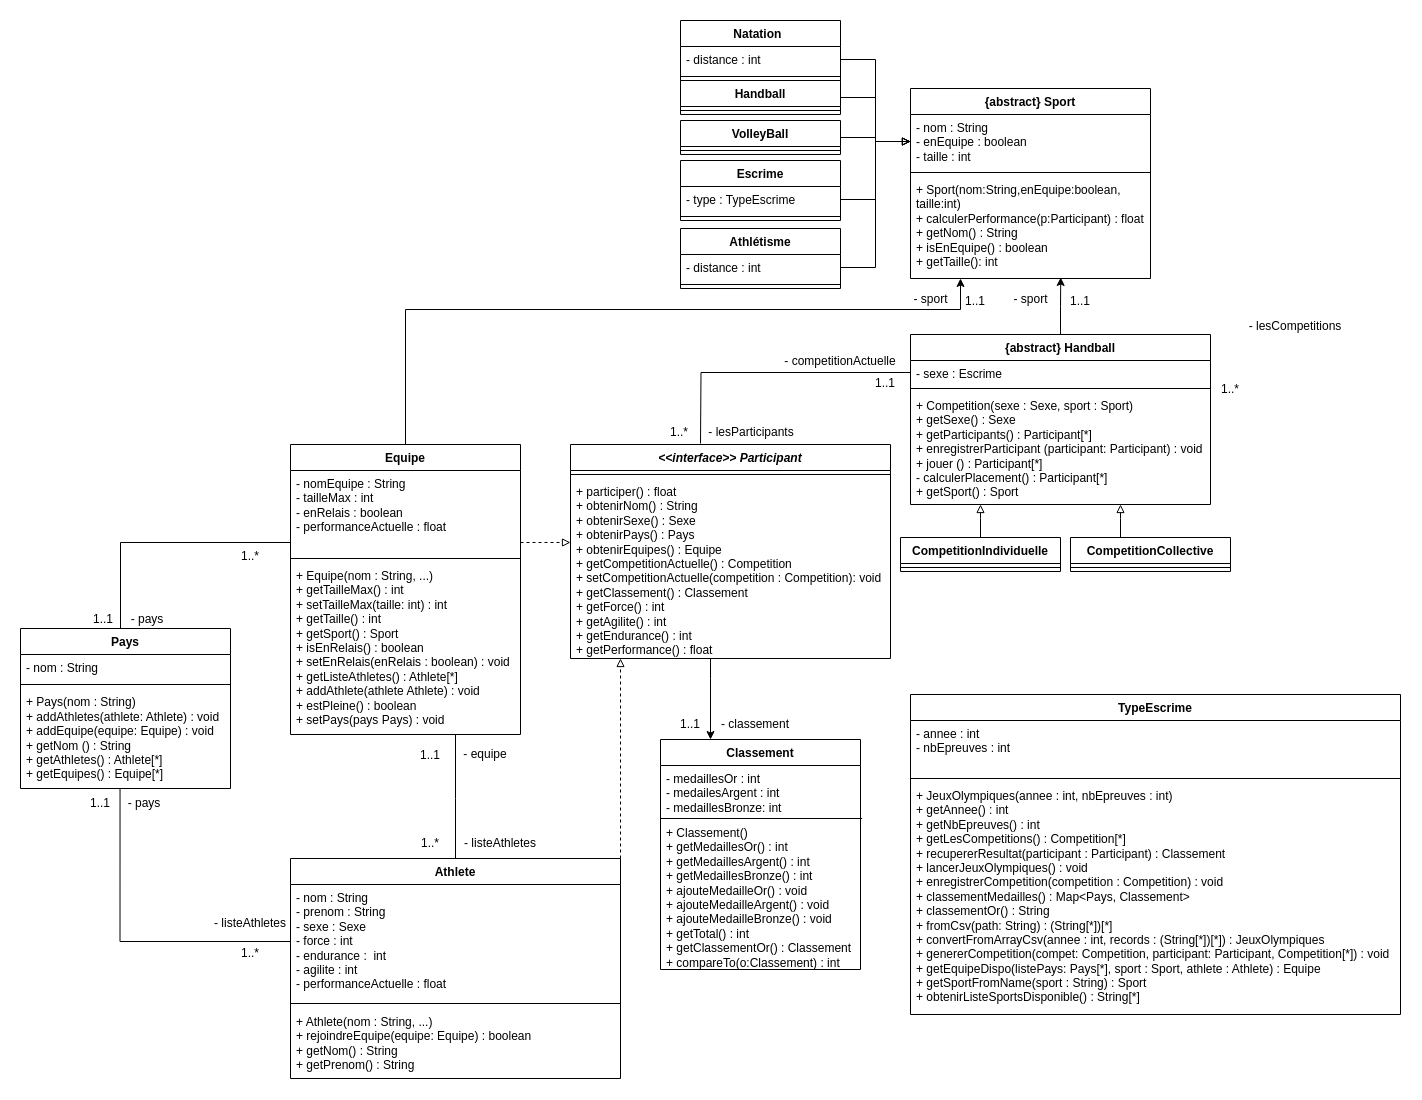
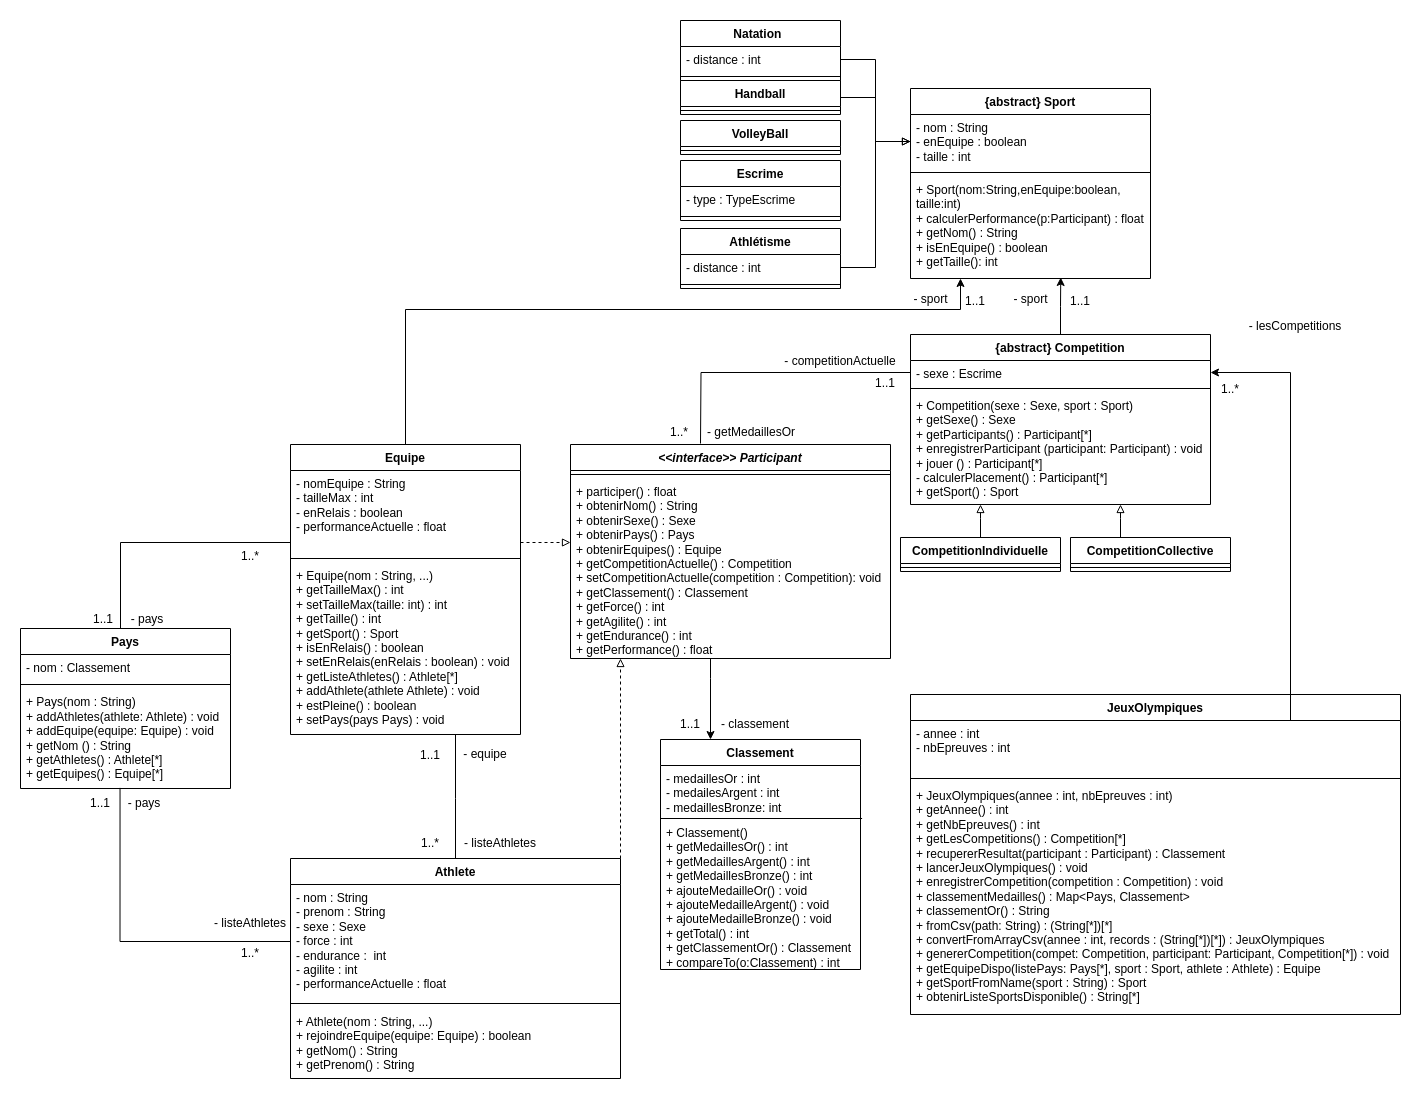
(857, 138) -> none
(857, 200) -> none
(1061, 349) -> (1061, 349)
(752, 433) -> (752, 433)
none -> (1291, 511)
(66, 669) -> (79, 669)
(1156, 709) -> (1156, 709)
